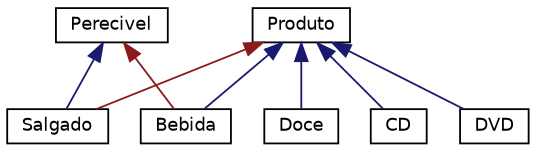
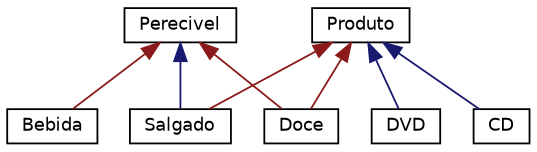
none -> (243, 77)
(237, 81) -> none
(301, 85) -> (326, 84)
